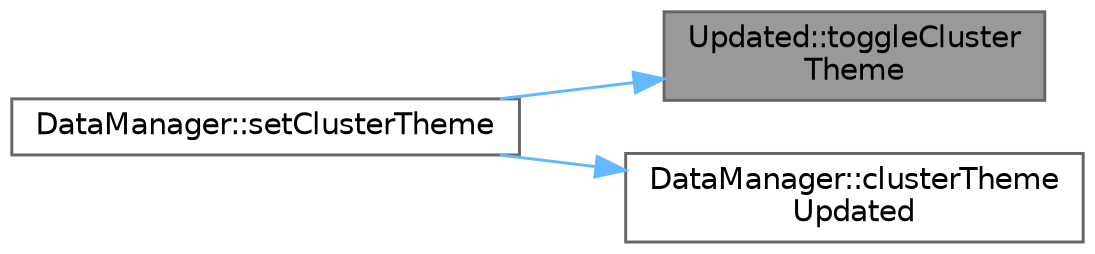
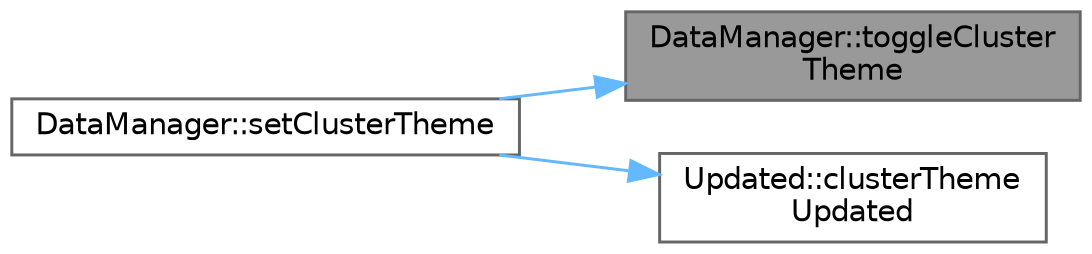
(854, 56) -> (853, 56)
(854, 198) -> (853, 198)
